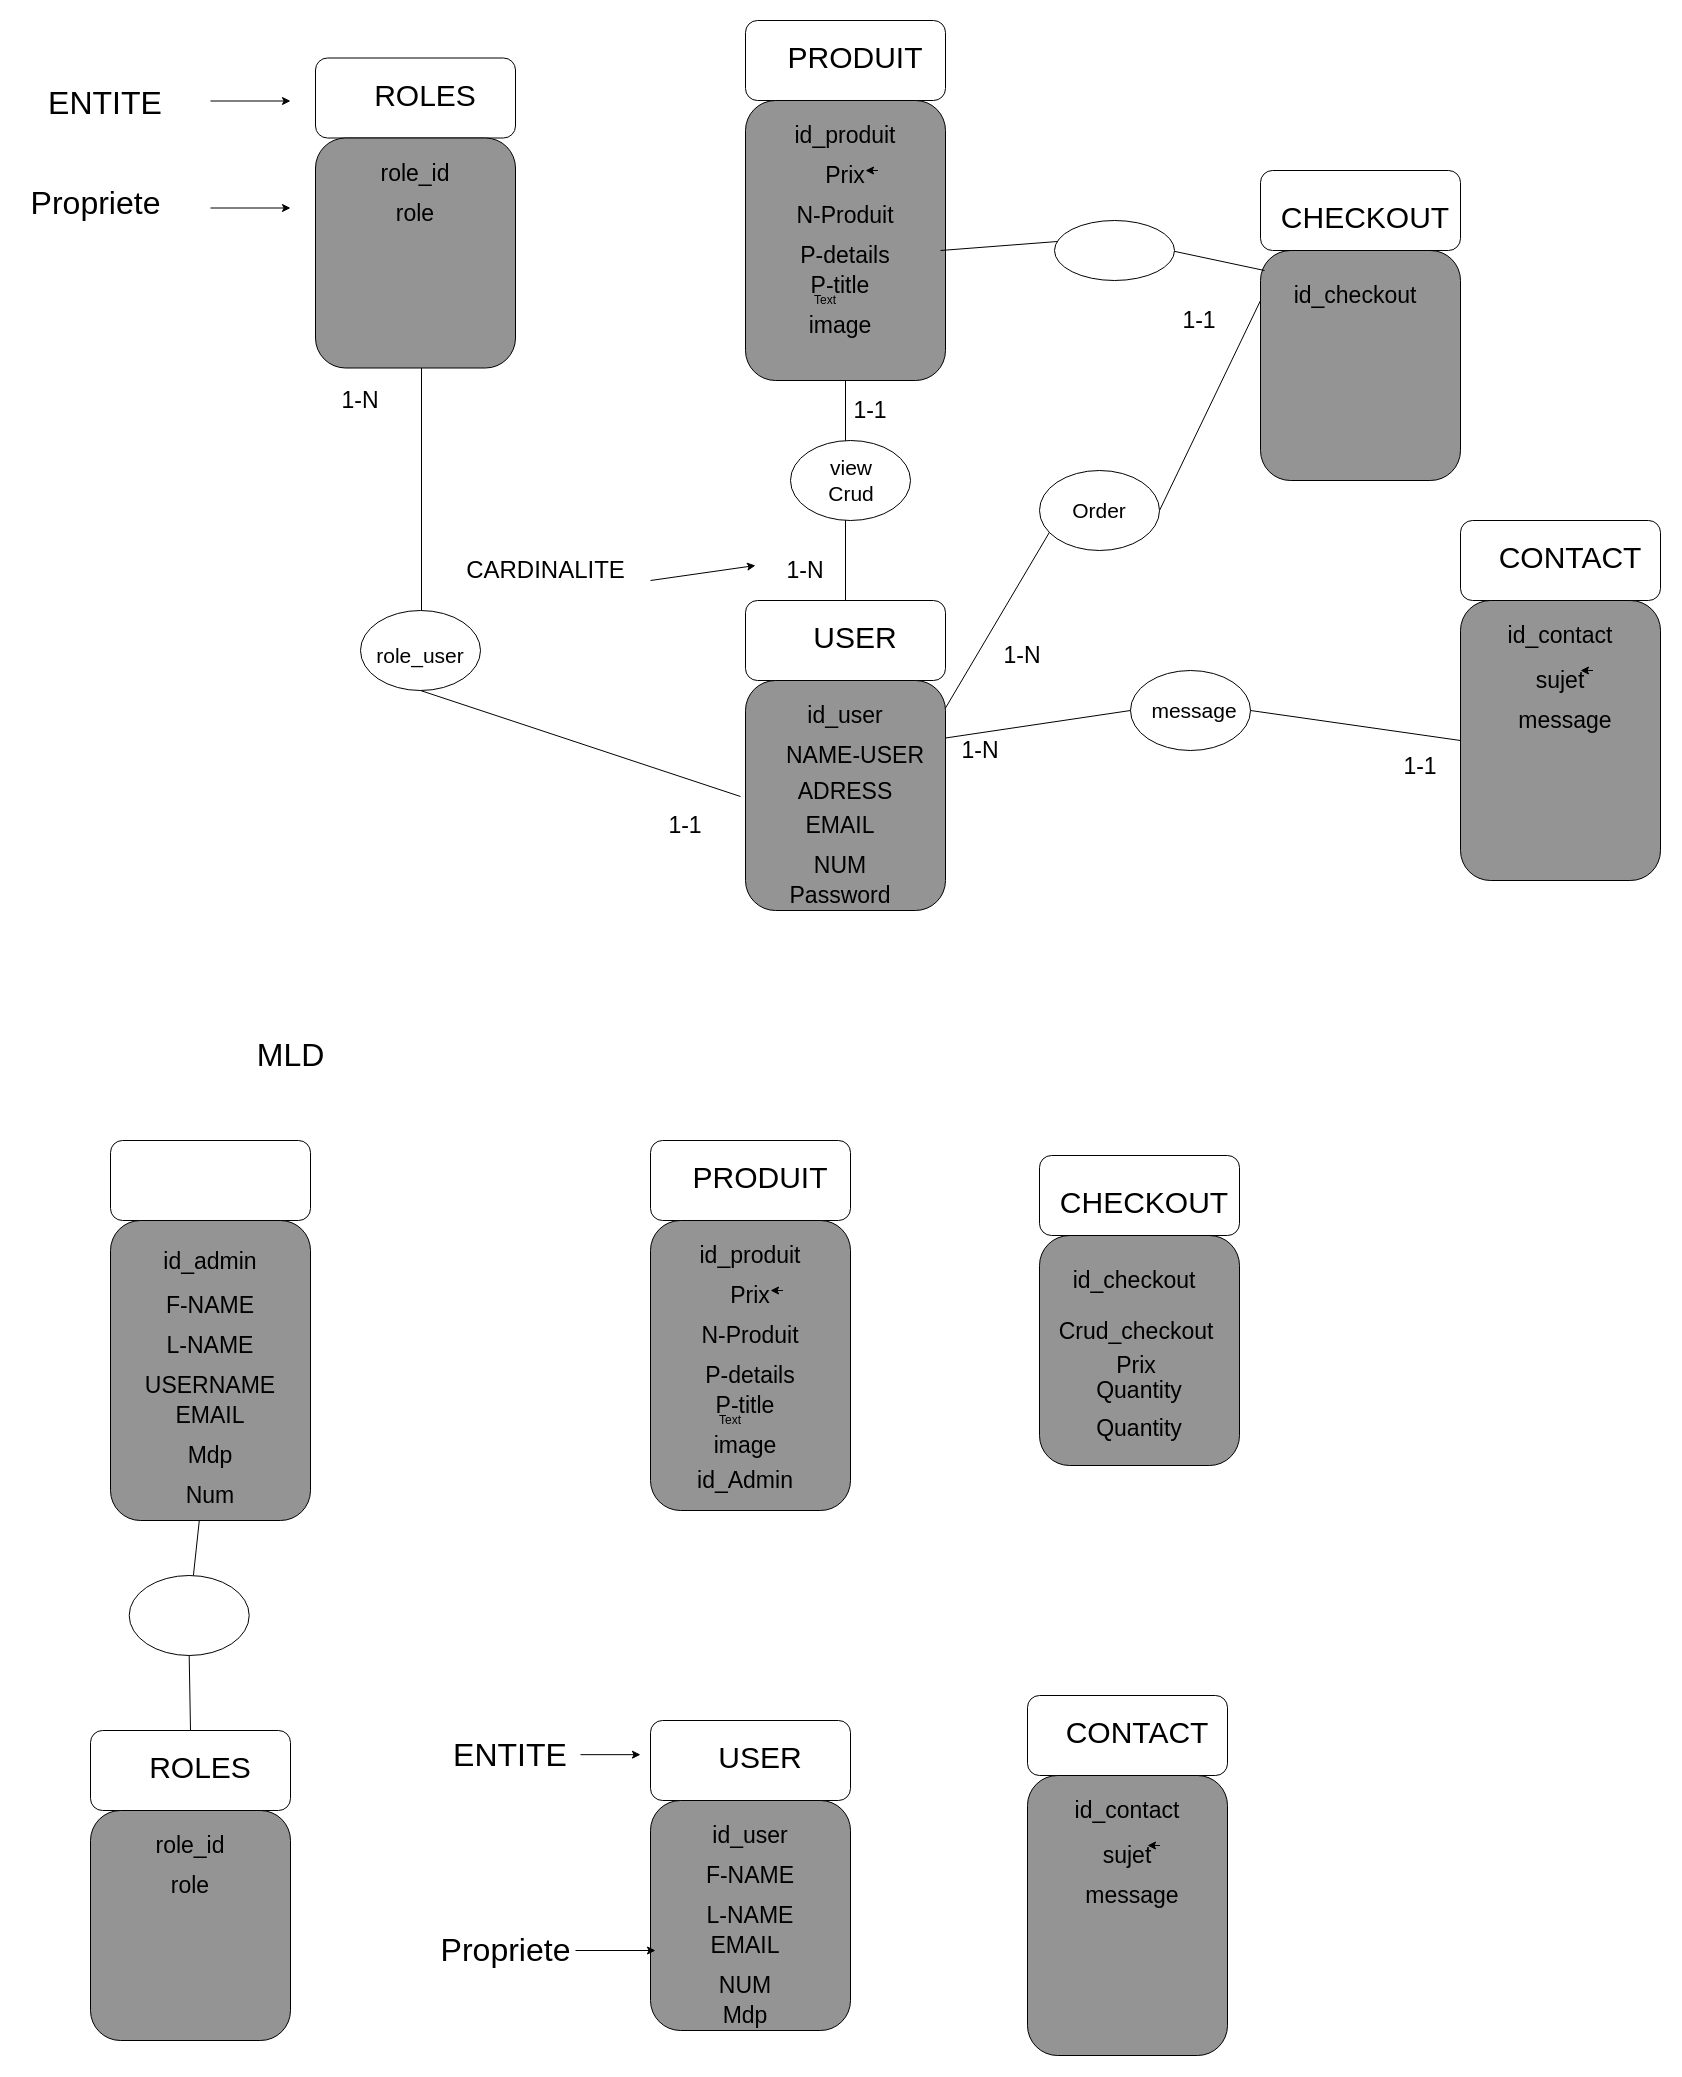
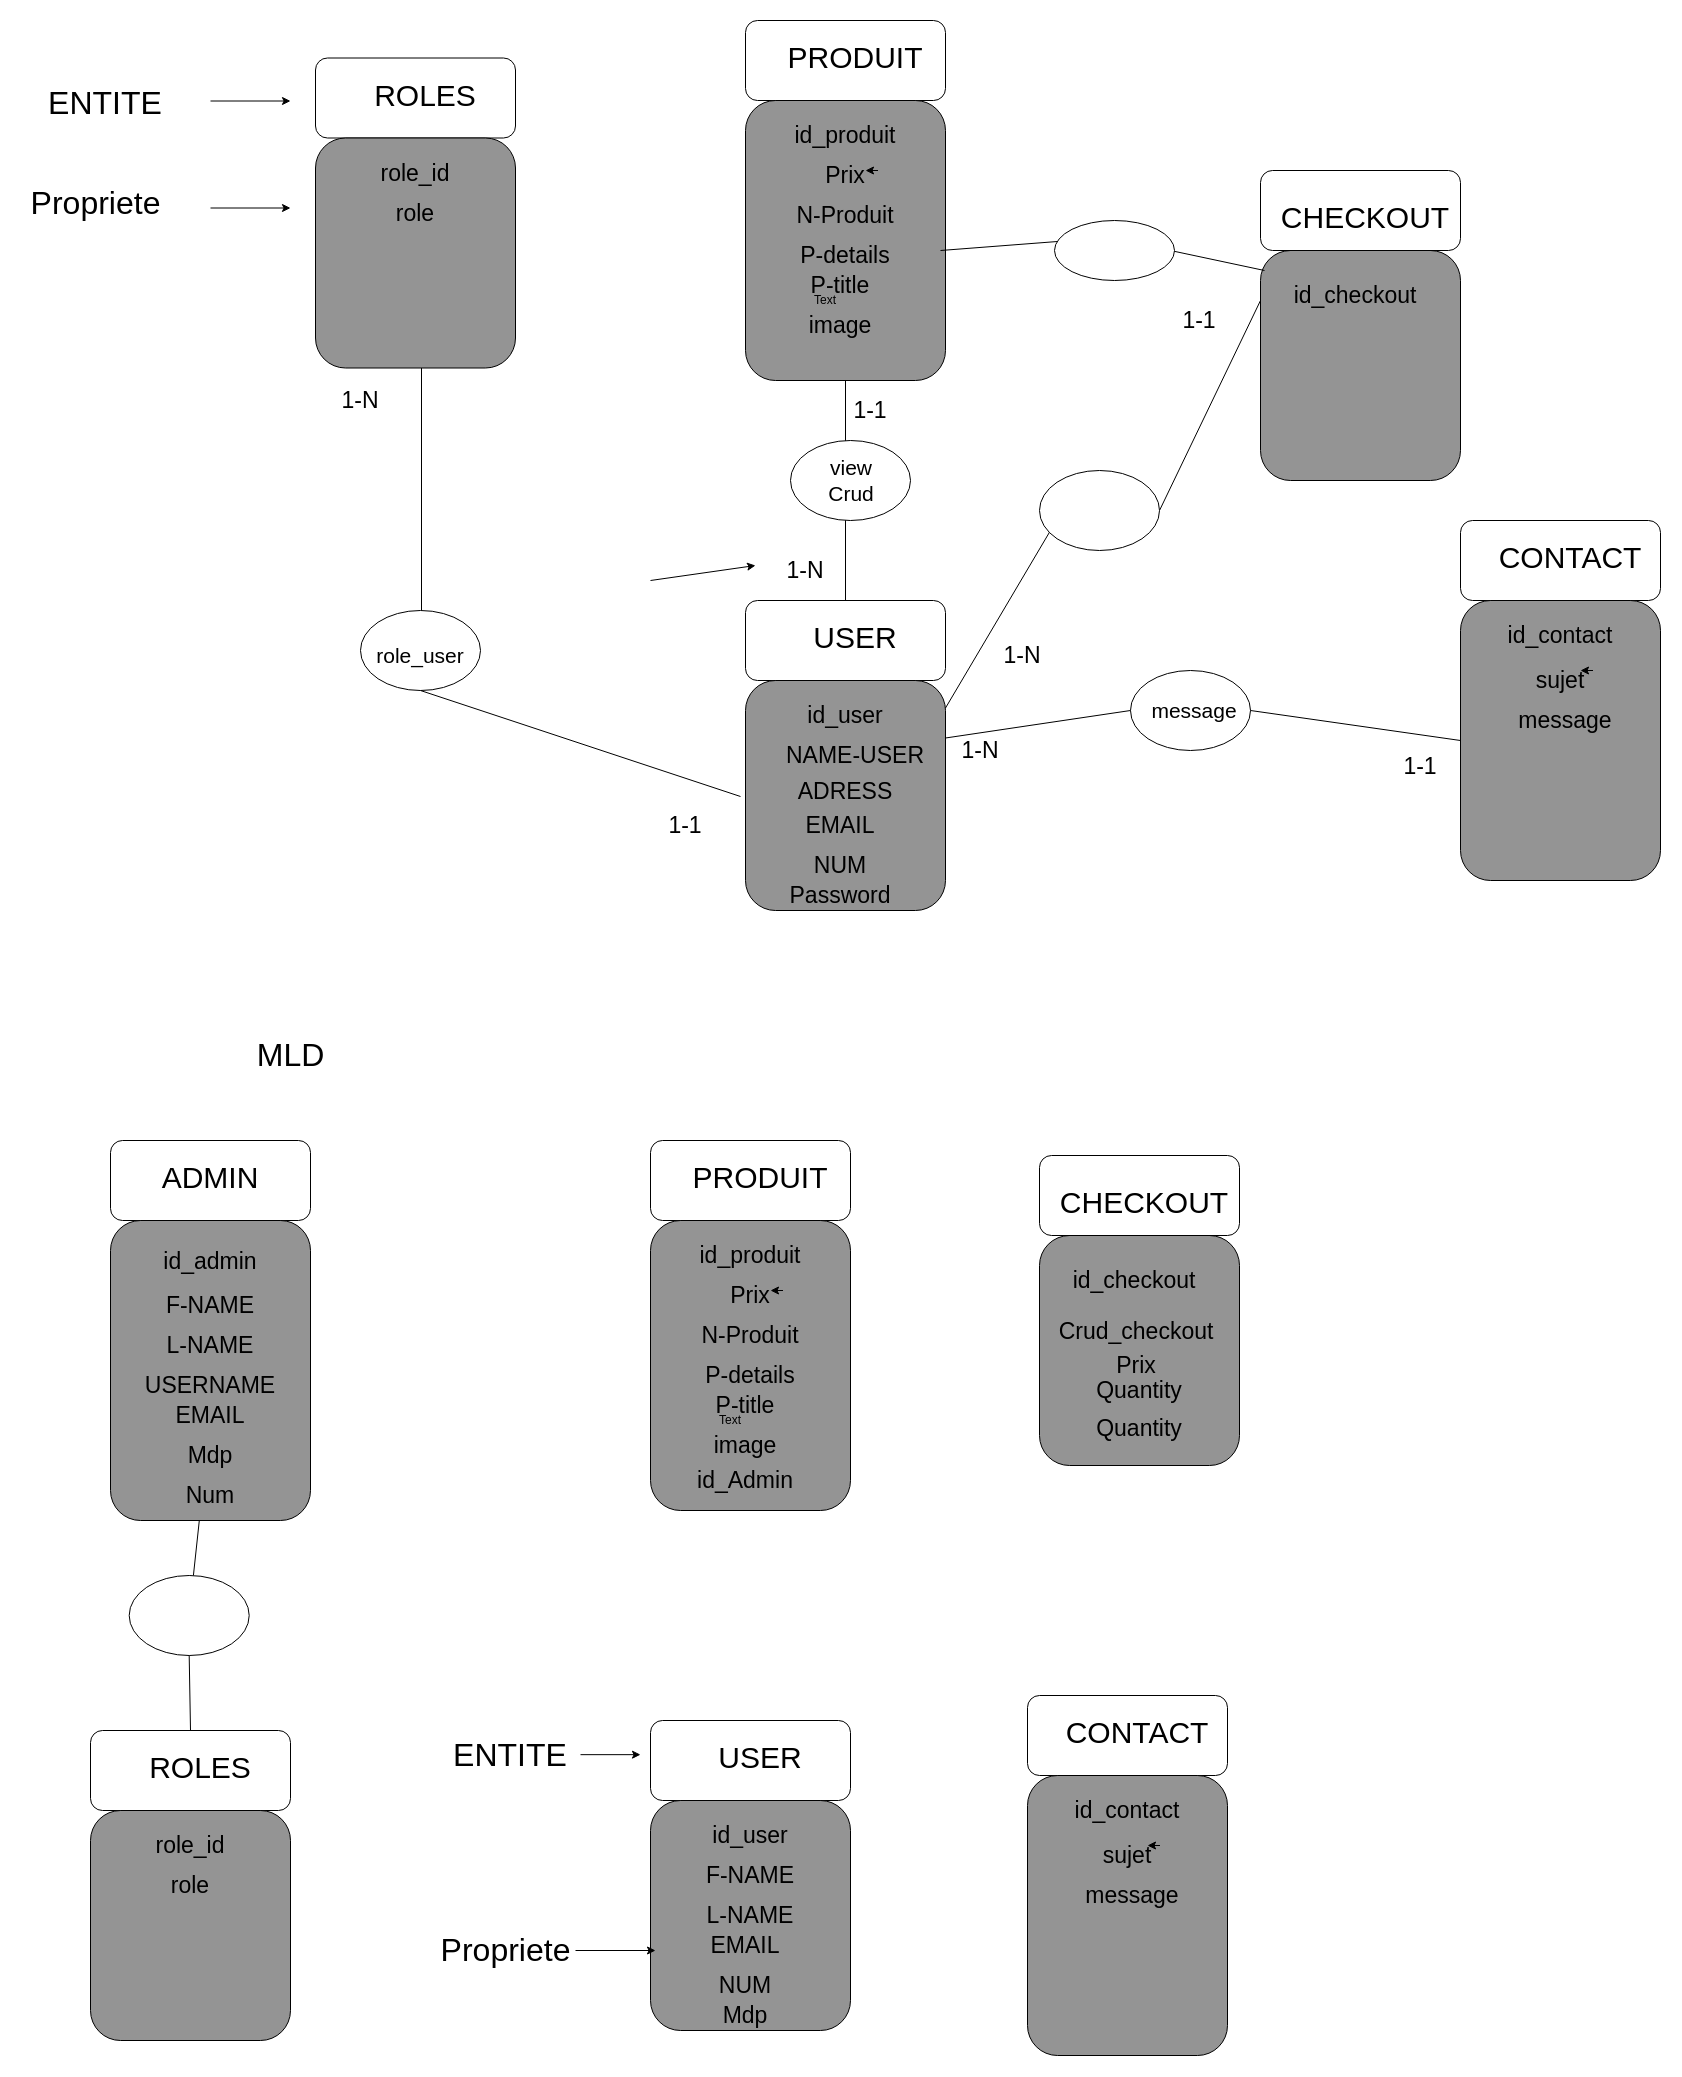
(1100, 511) -> none
(546, 571) -> none
none -> (211, 1181)
